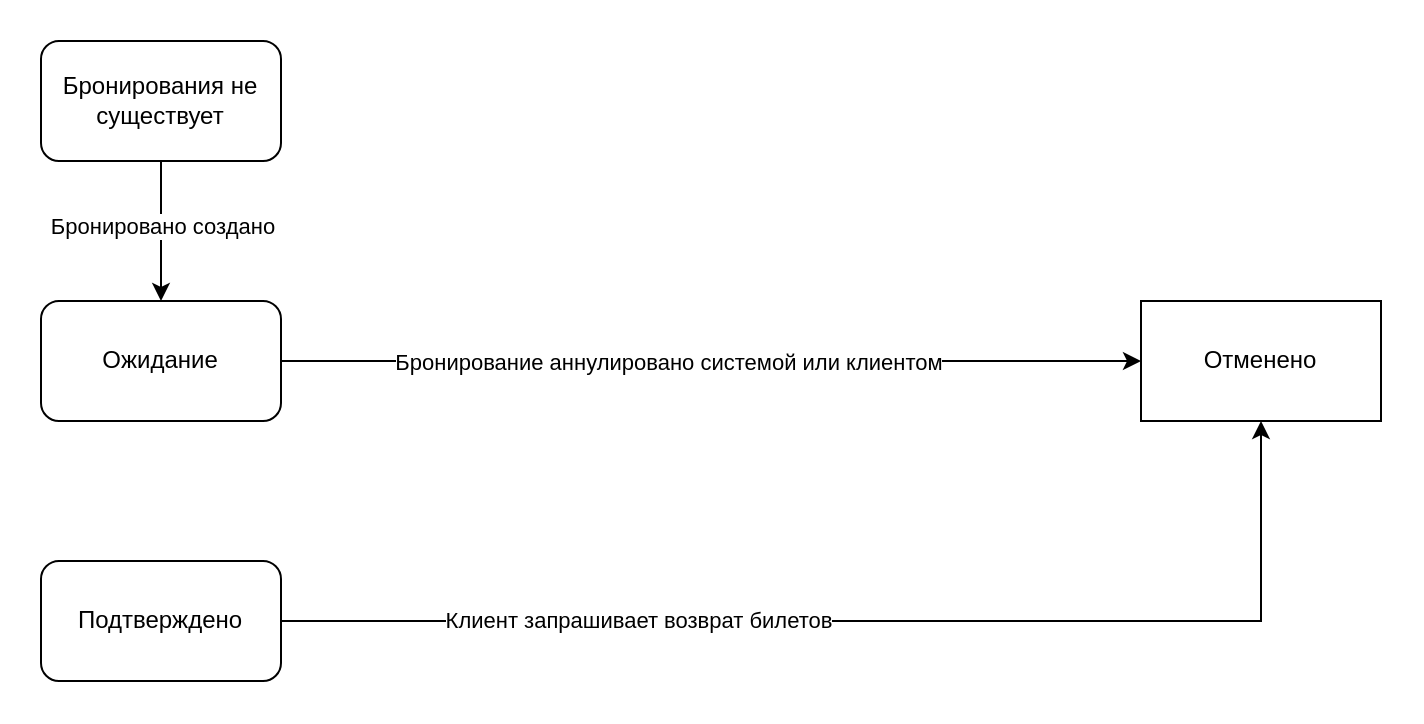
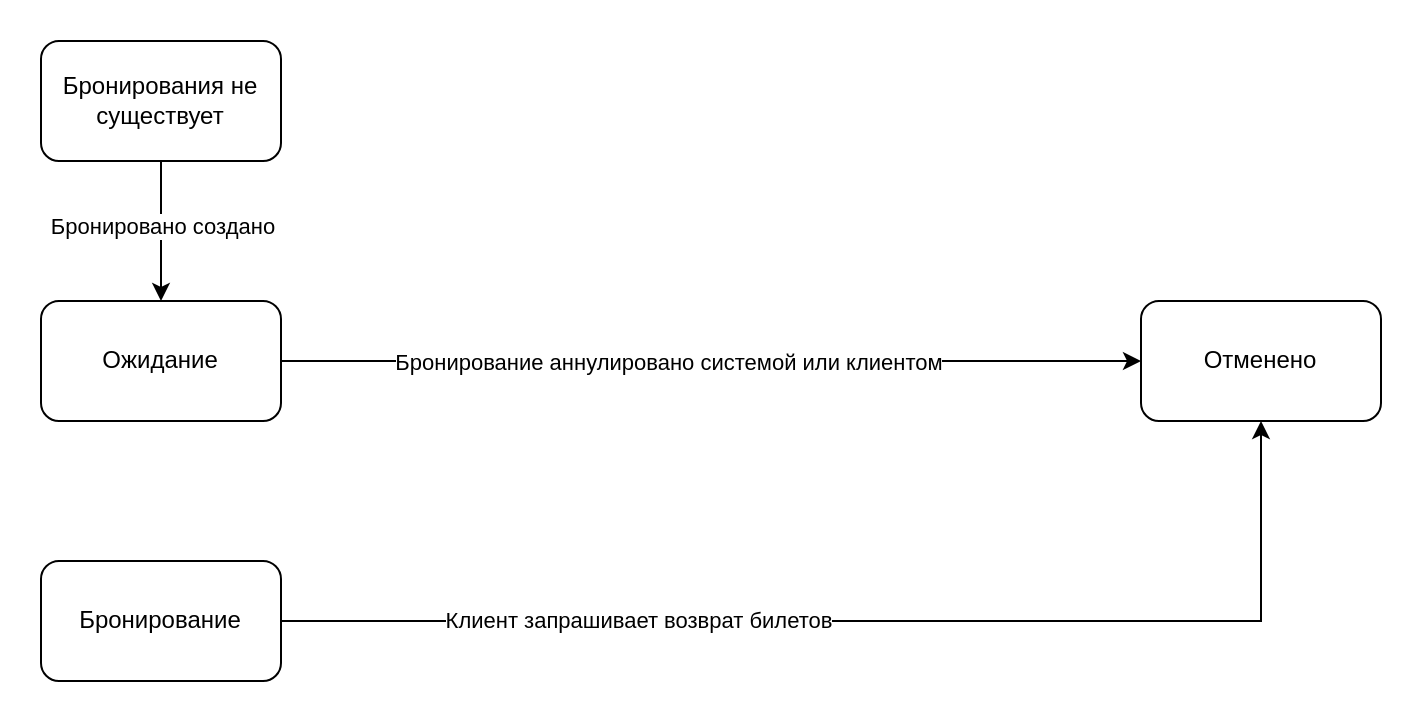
(1261, 361) -> (1261, 361)
(161, 621) -> (161, 621)
